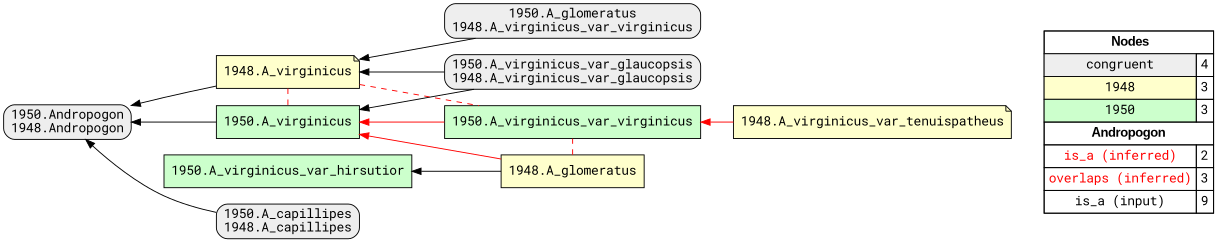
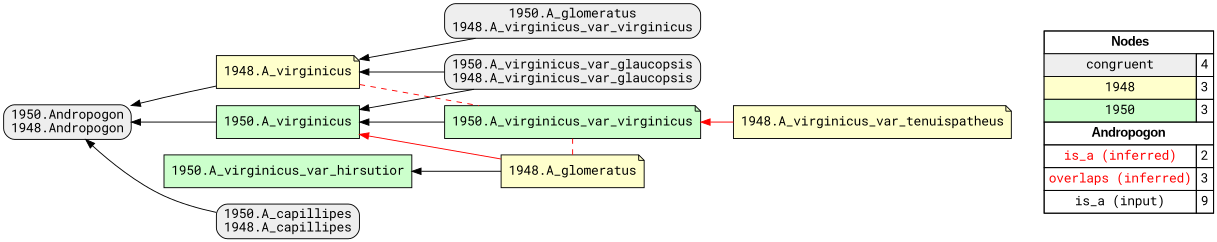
(288, 97) -> none
(407, 122) -> (407, 122)
(573, 122) -> (573, 122)
(573, 171) -> (573, 171)
